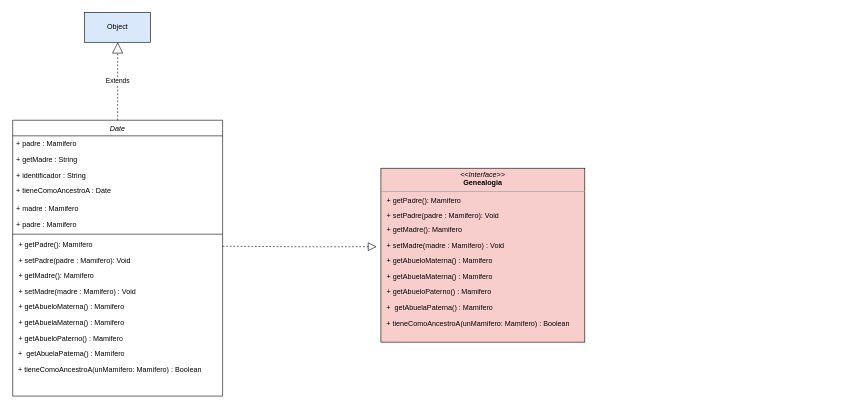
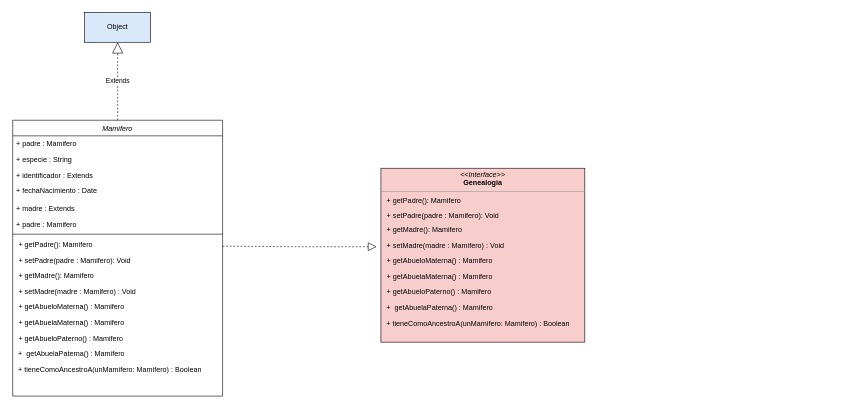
(117, 128) -> (117, 128)
(49, 160) -> (46, 160)
(56, 175) -> (59, 175)
(65, 191) -> (58, 191)
(47, 209) -> (46, 209)
